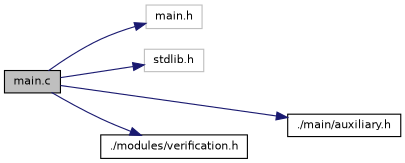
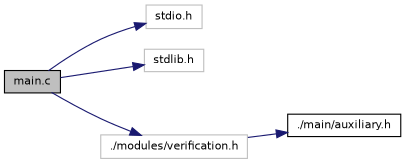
(174, 17) -> (174, 17)
(168, 101) -> (262, 136)
(174, 147) -> (174, 147)
